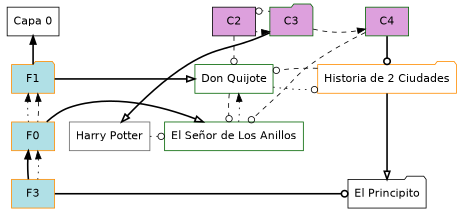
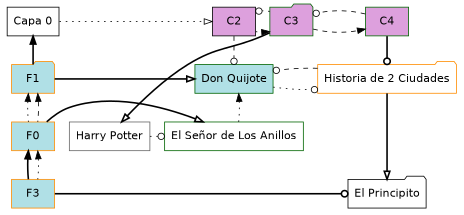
none -> (132, 22)
(300, 73) -> (342, 11)
(234, 79) -> (234, 79)
(229, 104) -> none
